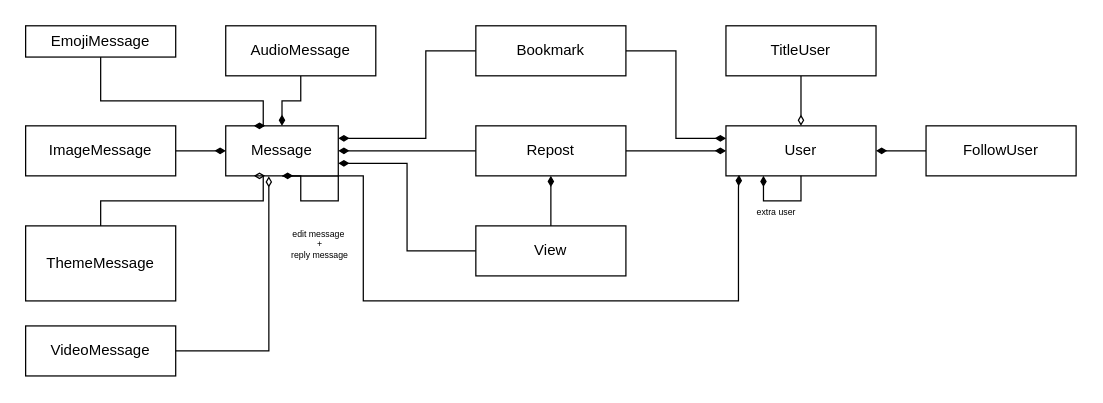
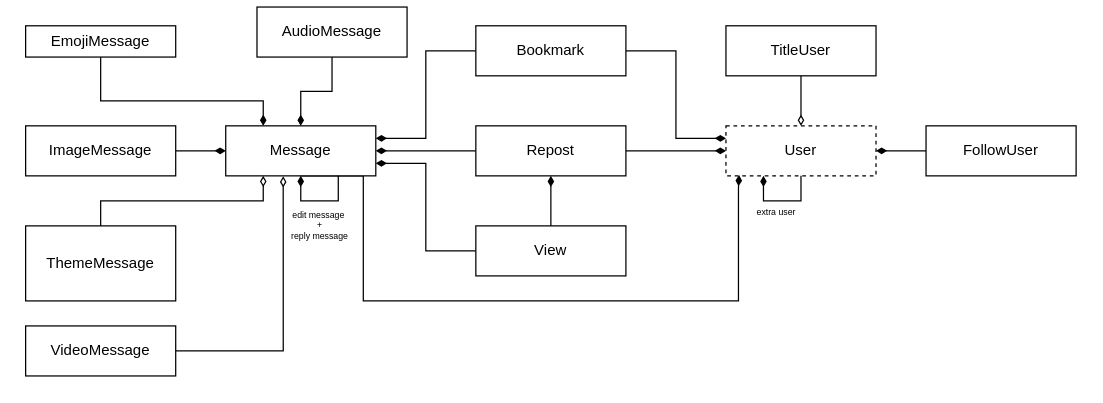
(301, 51) -> (332, 32)
(282, 151) -> (301, 151)
(801, 151) -> (801, 151)
(319, 244) -> (319, 226)
